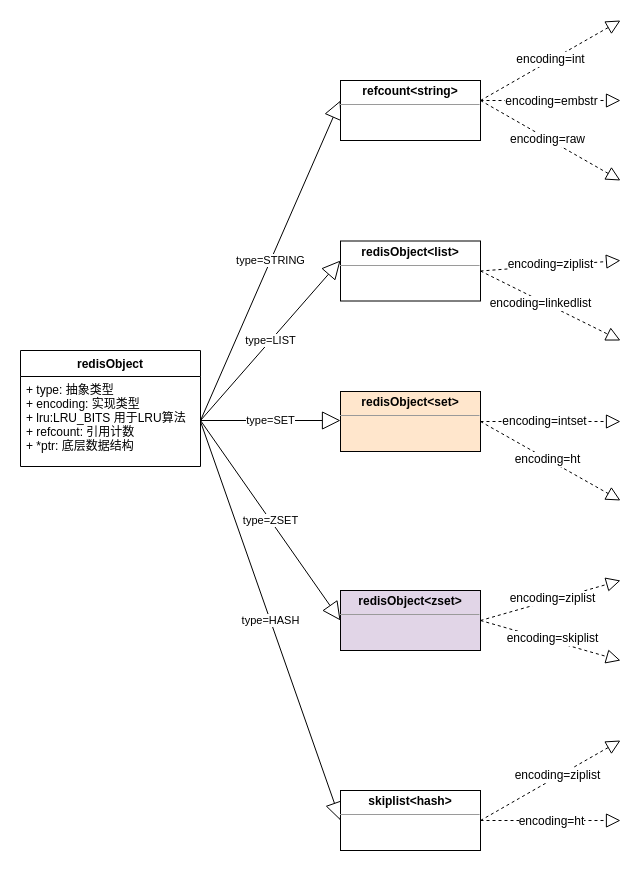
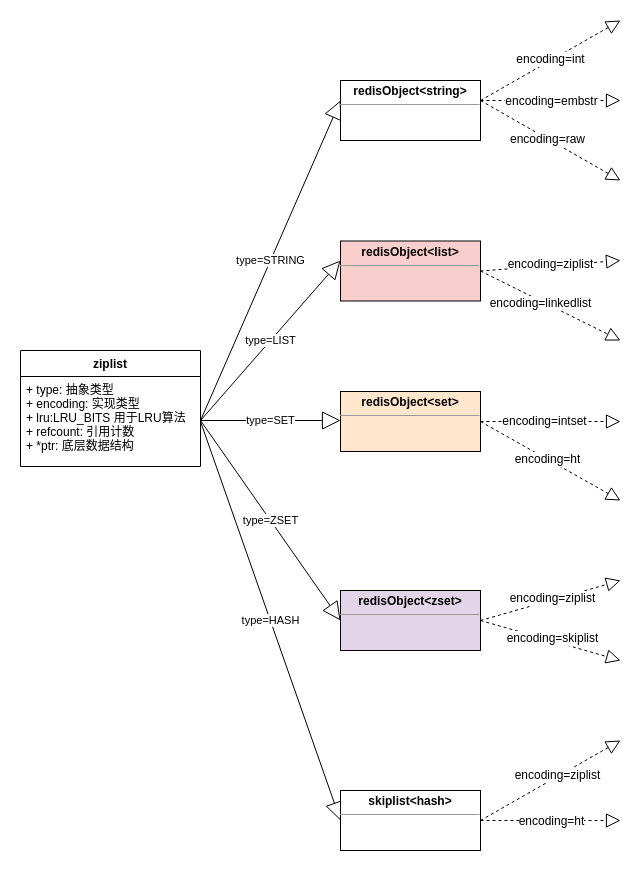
(393, 88) -> (401, 88)
(411, 271) -> (411, 271)
(110, 364) -> (110, 364)
